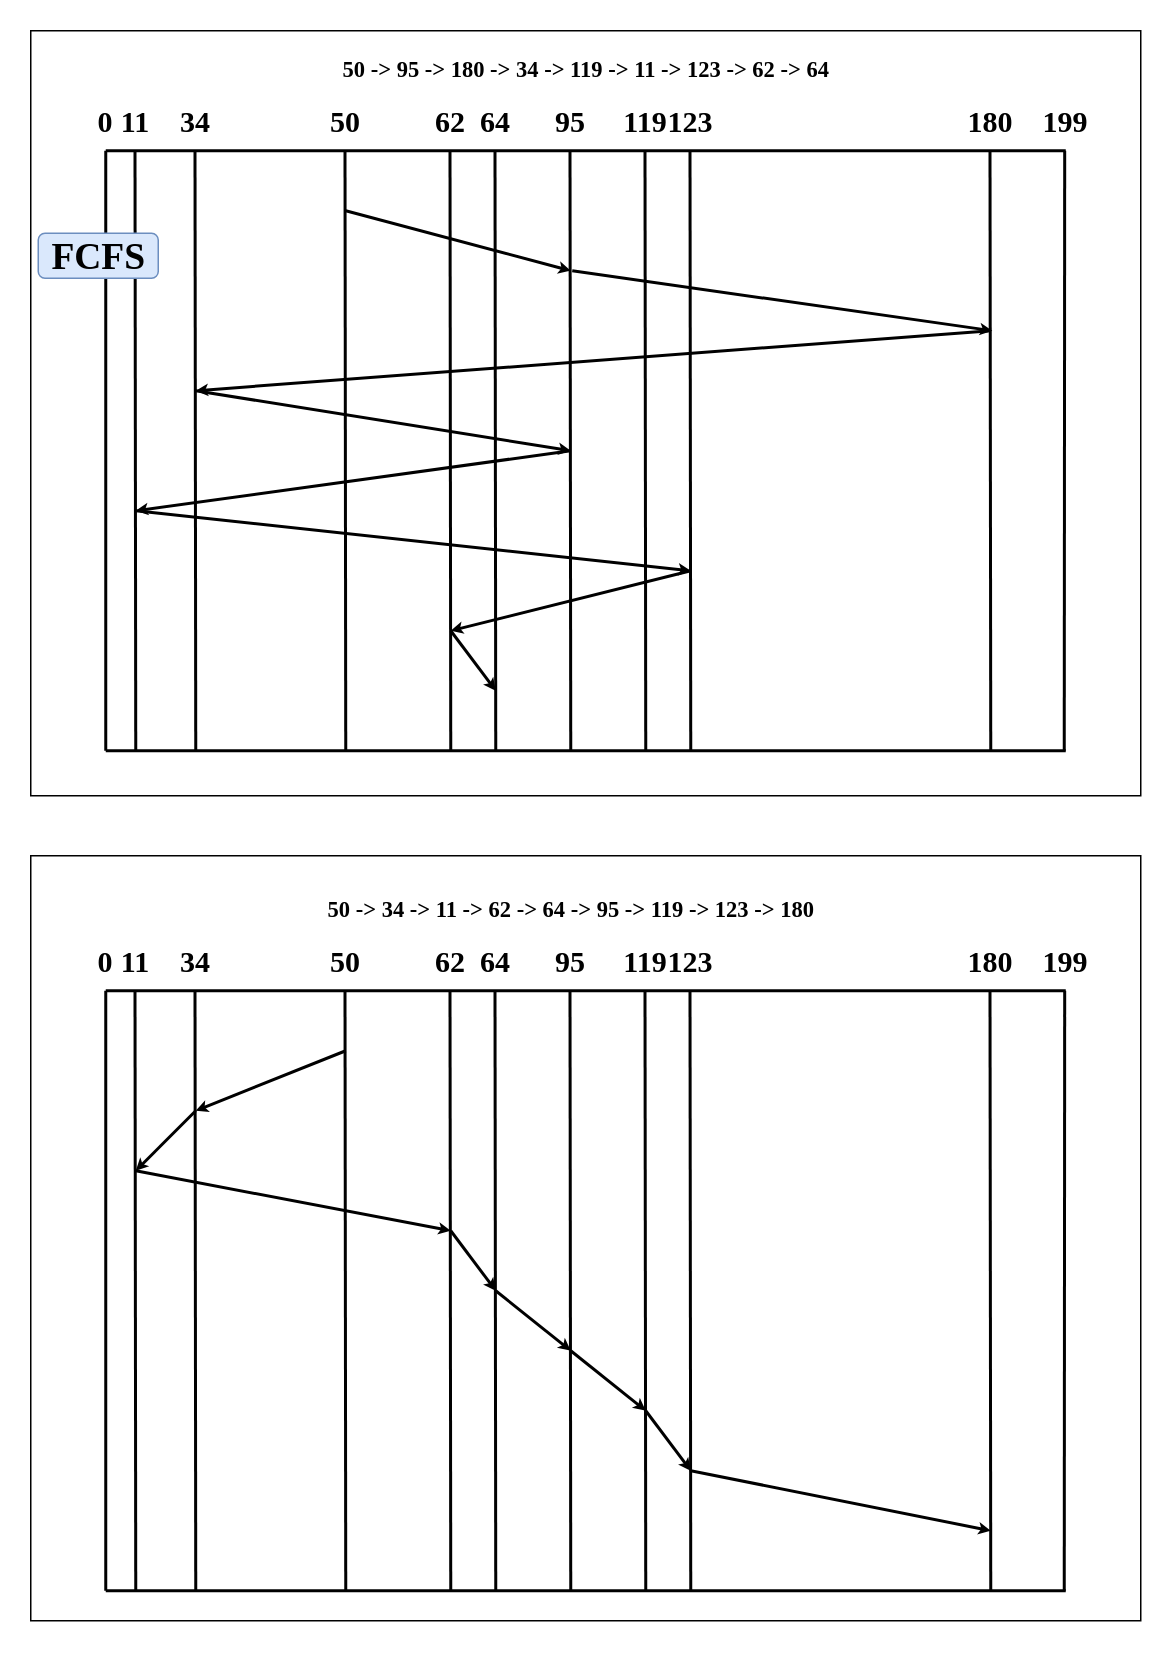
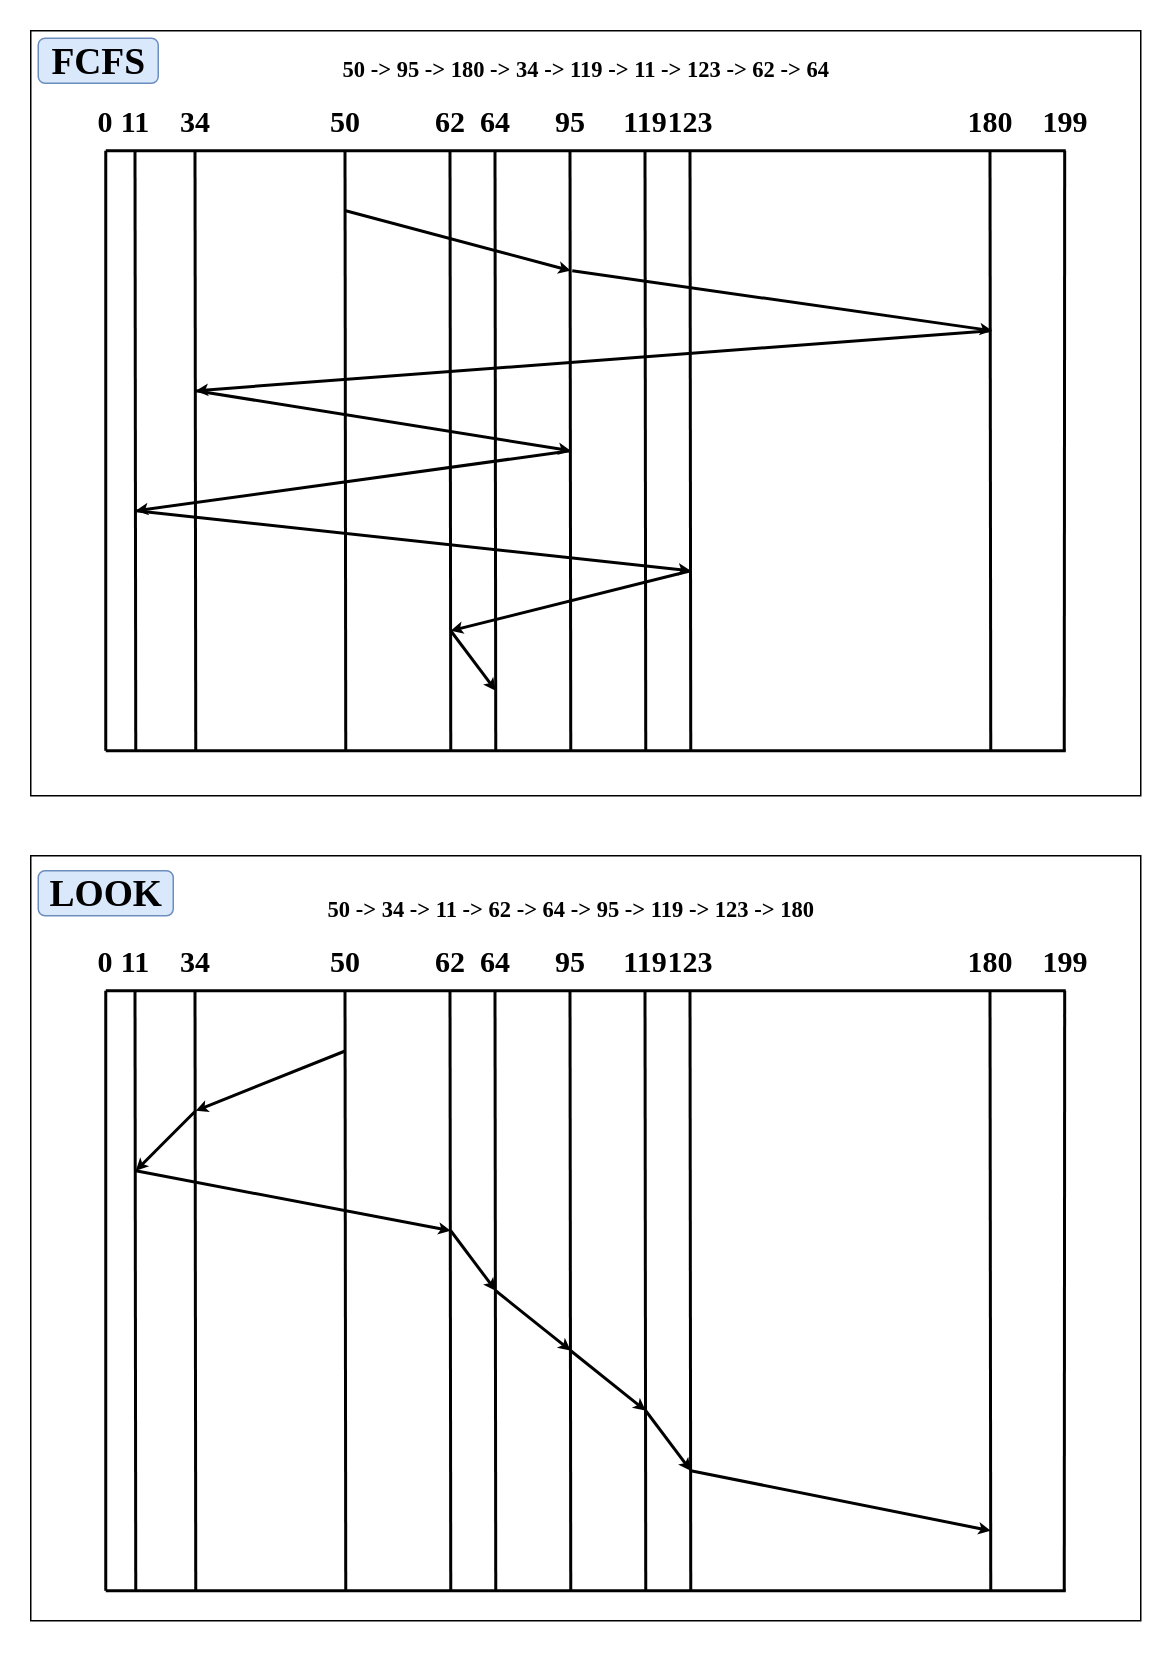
(98, 256) -> (98, 61)
none -> (106, 893)
